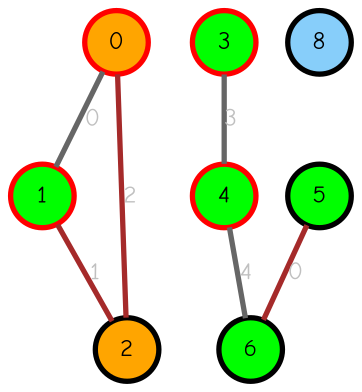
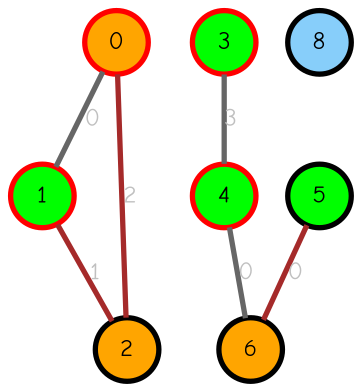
(246, 273) -> (246, 273)
(251, 350) -> (251, 350)
